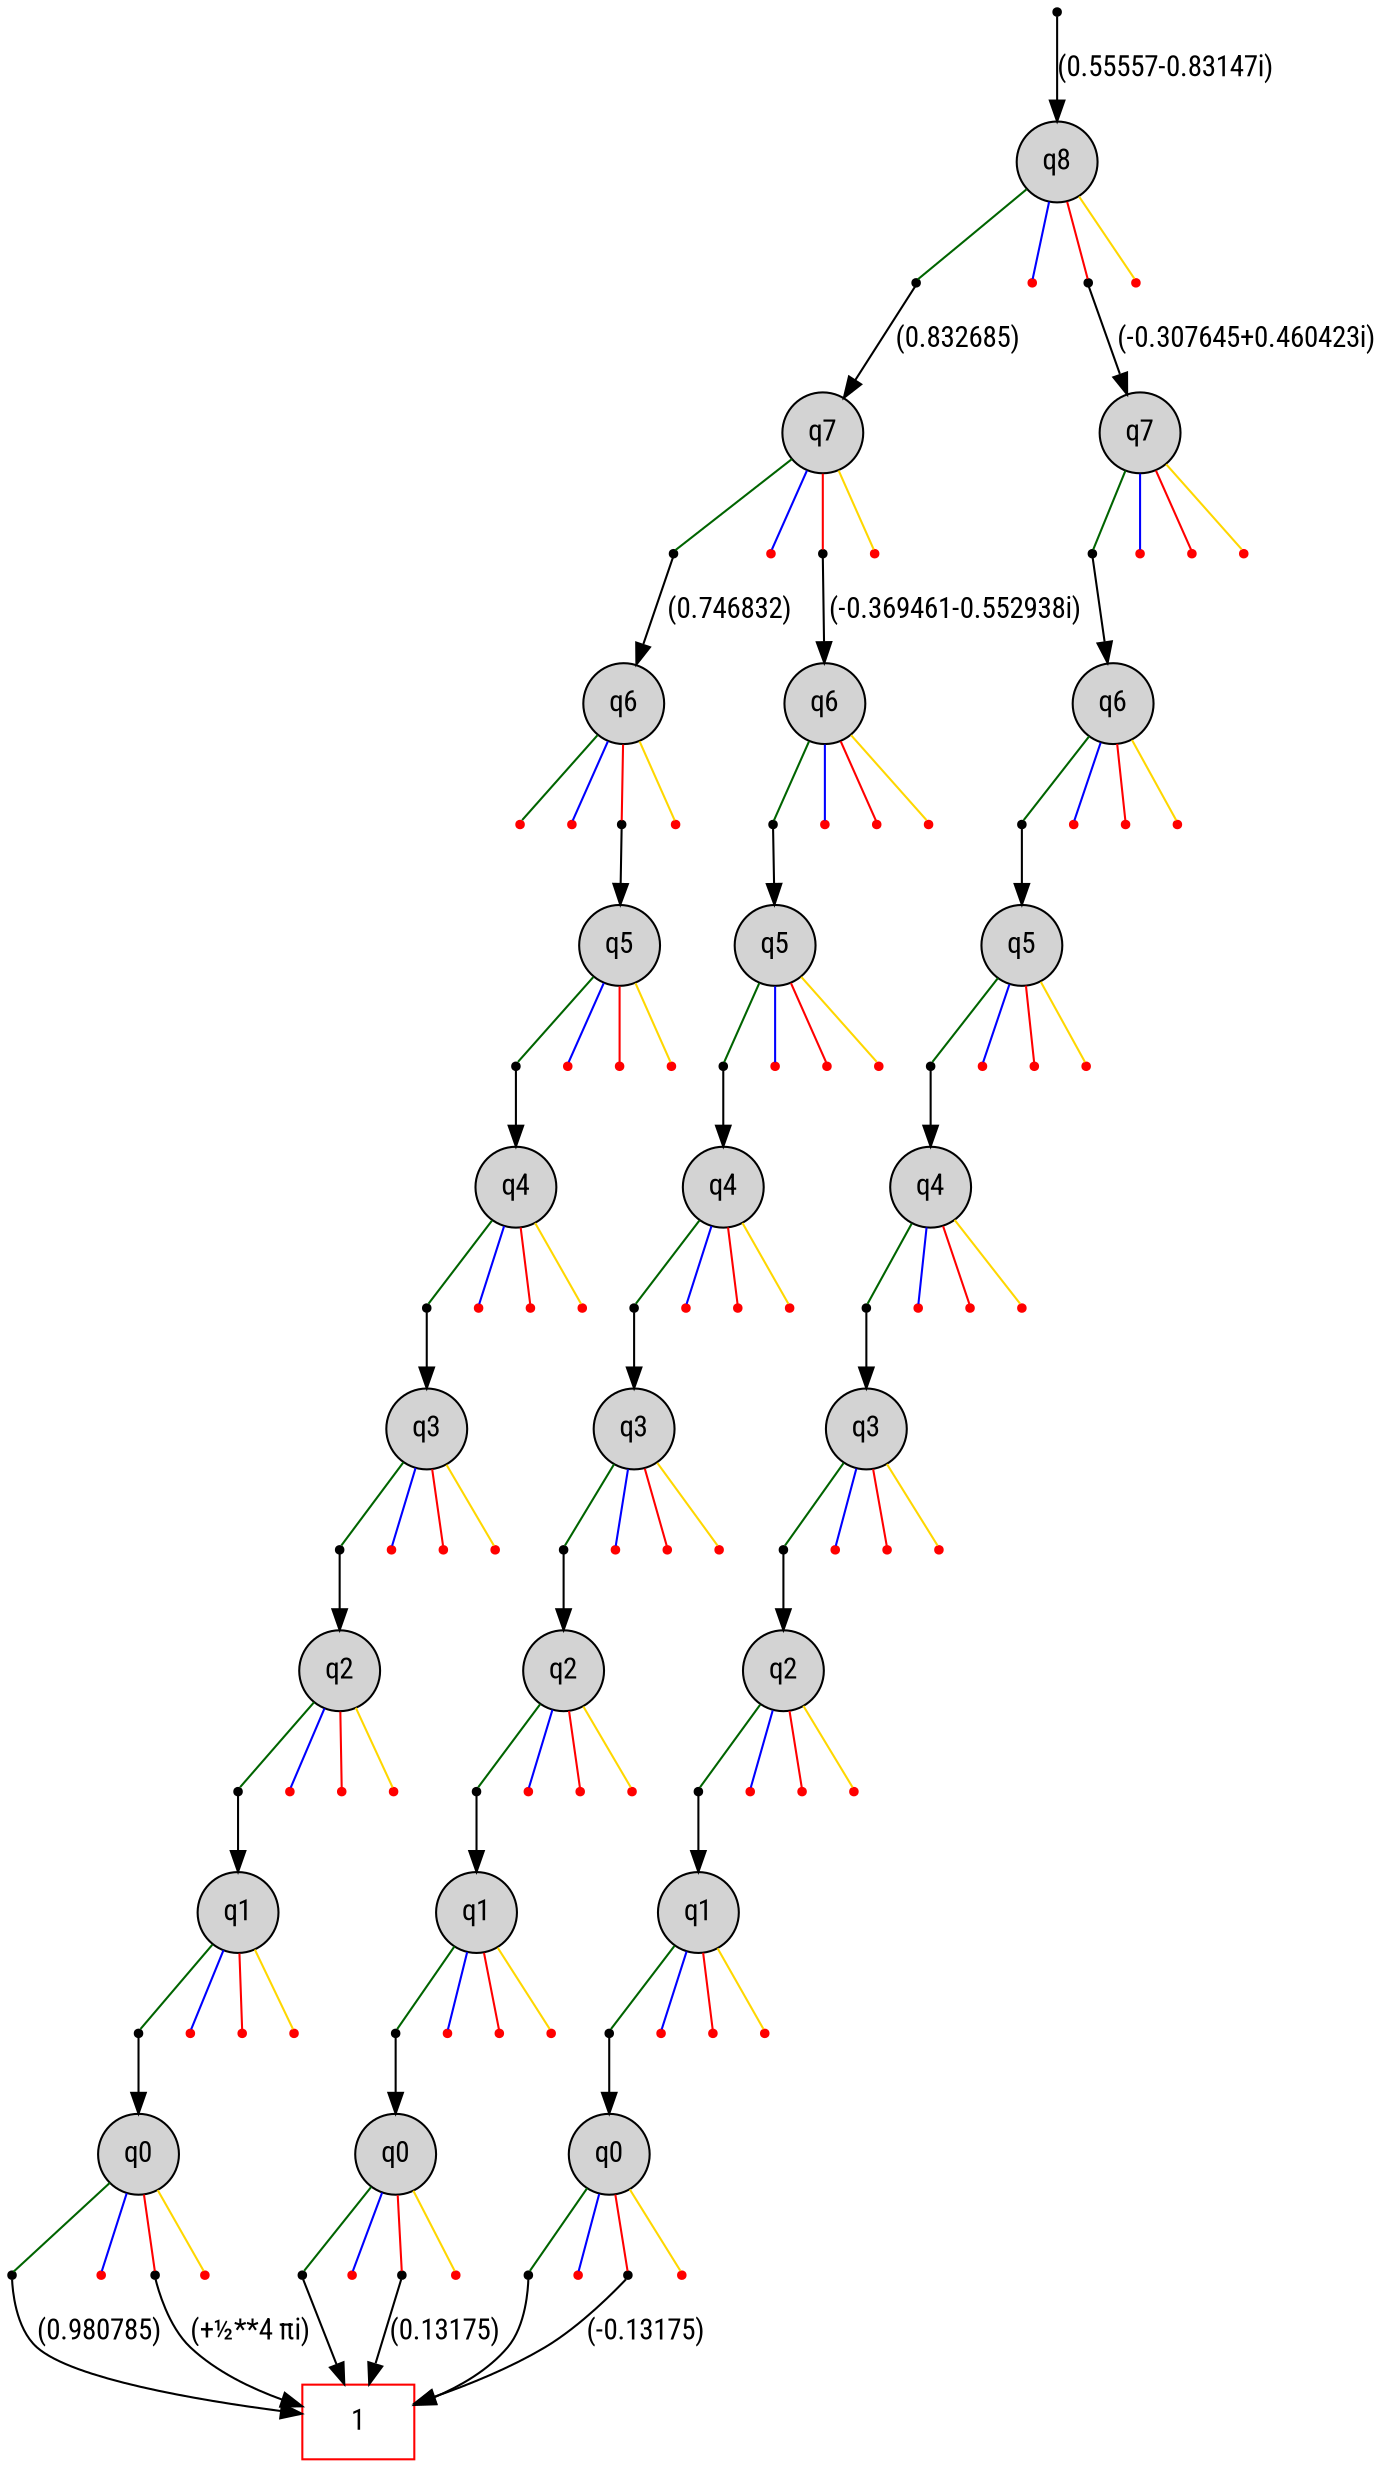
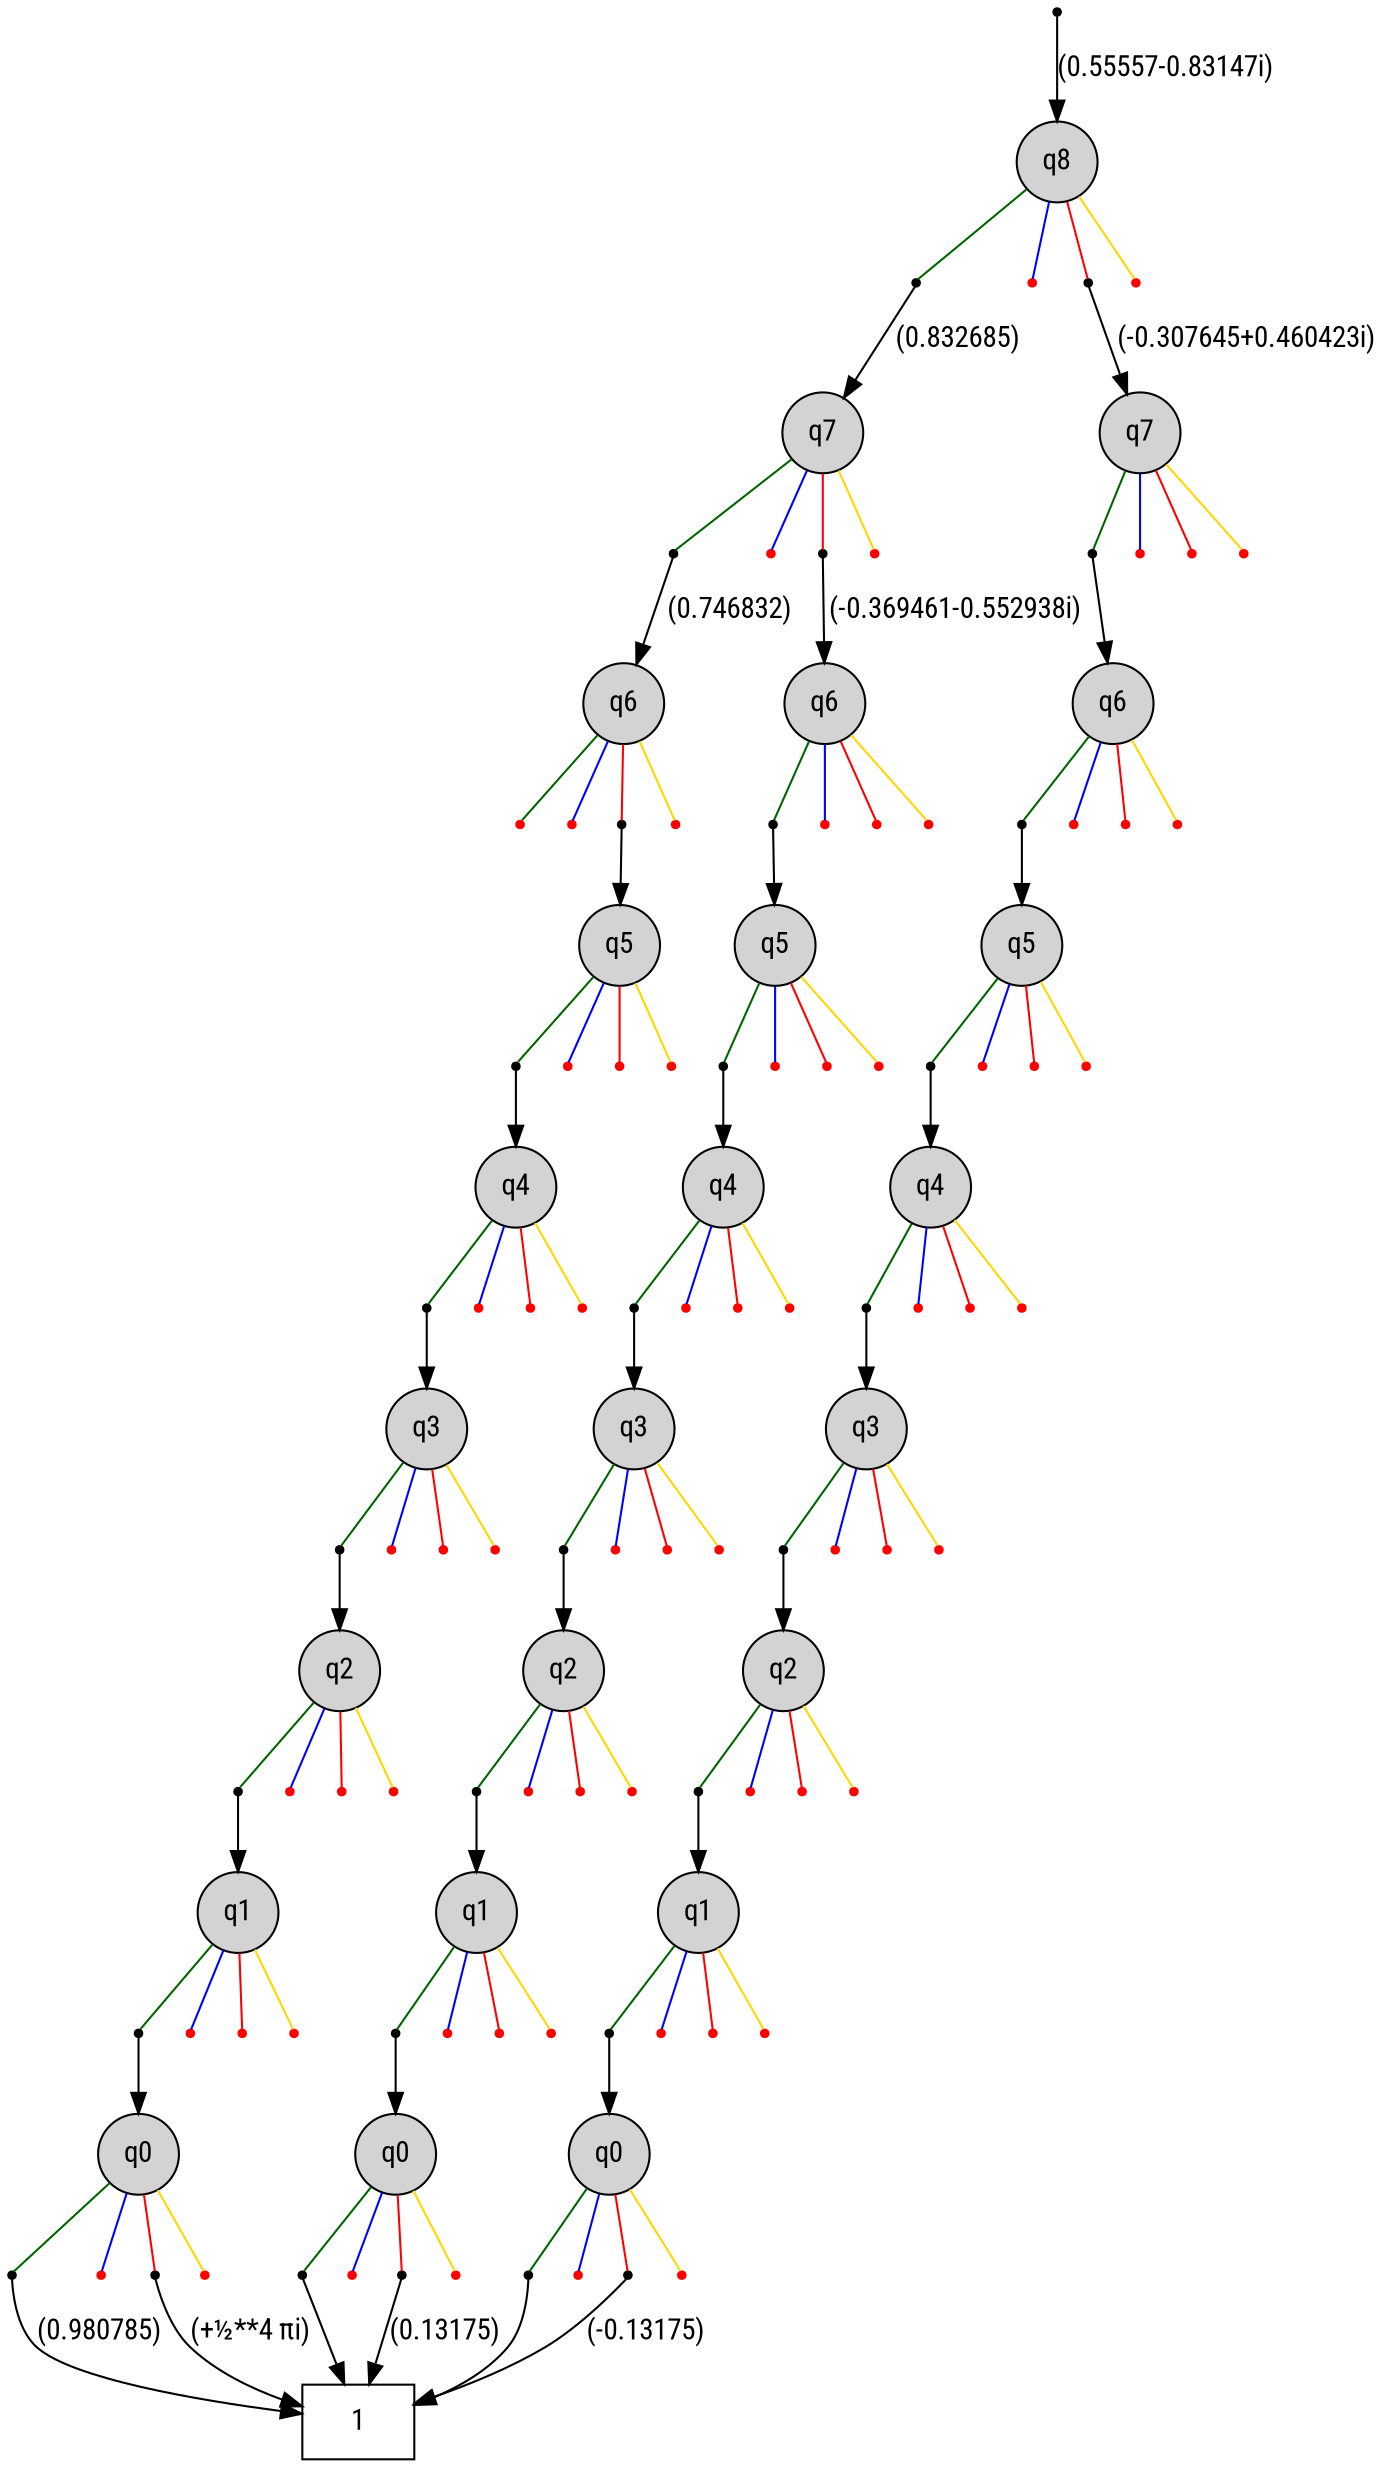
(358, 2422) -> (358, 2422)
